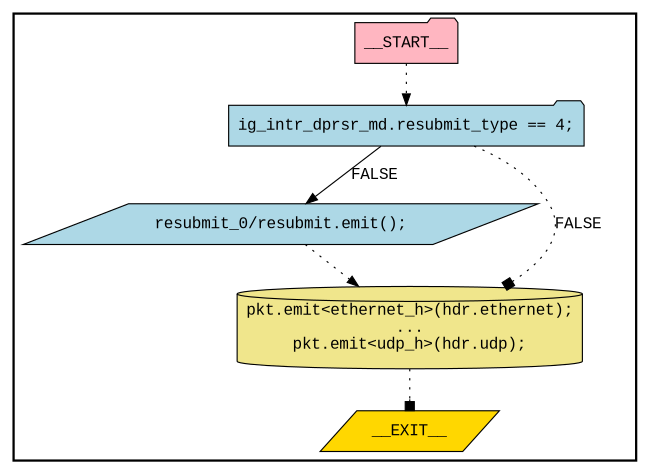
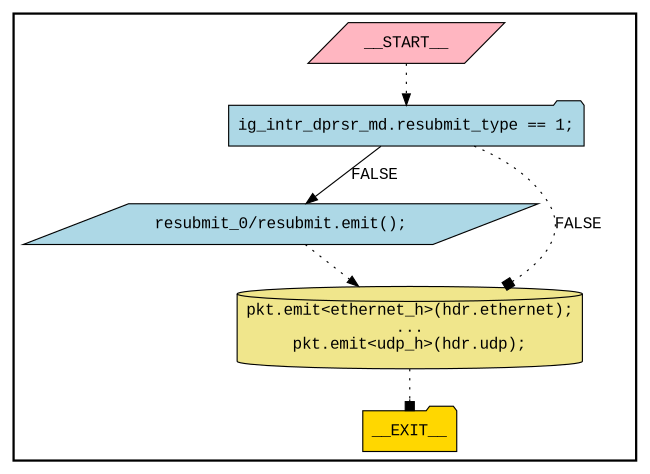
(406, 43) -> (406, 43)
(406, 126) -> (406, 126)
(410, 431) -> (410, 431)
